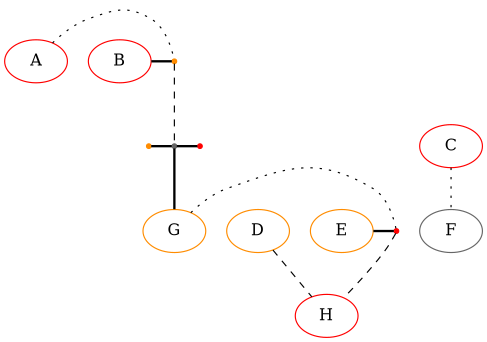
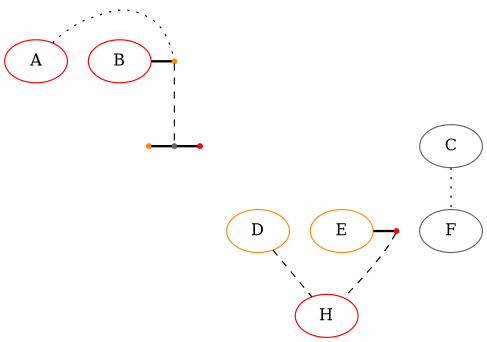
(451, 146) -> (451, 146)
(174, 231) -> none
